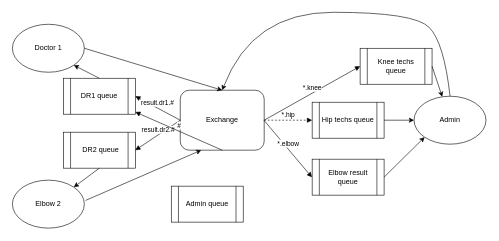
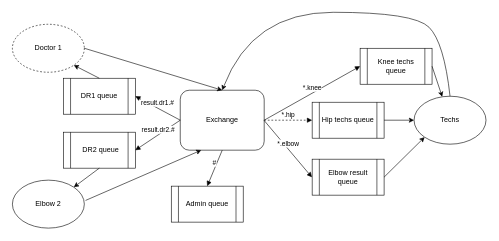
(48, 48) -> (48, 48)
(450, 120) -> (450, 120)
(179, 131) -> (215, 167)
